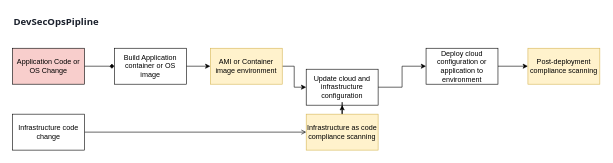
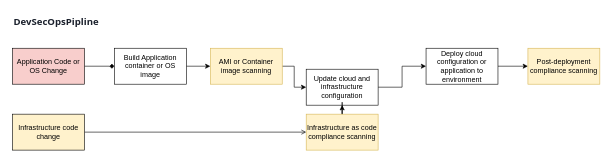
(246, 66) -> (246, 66)
(48, 132) -> (48, 132)
